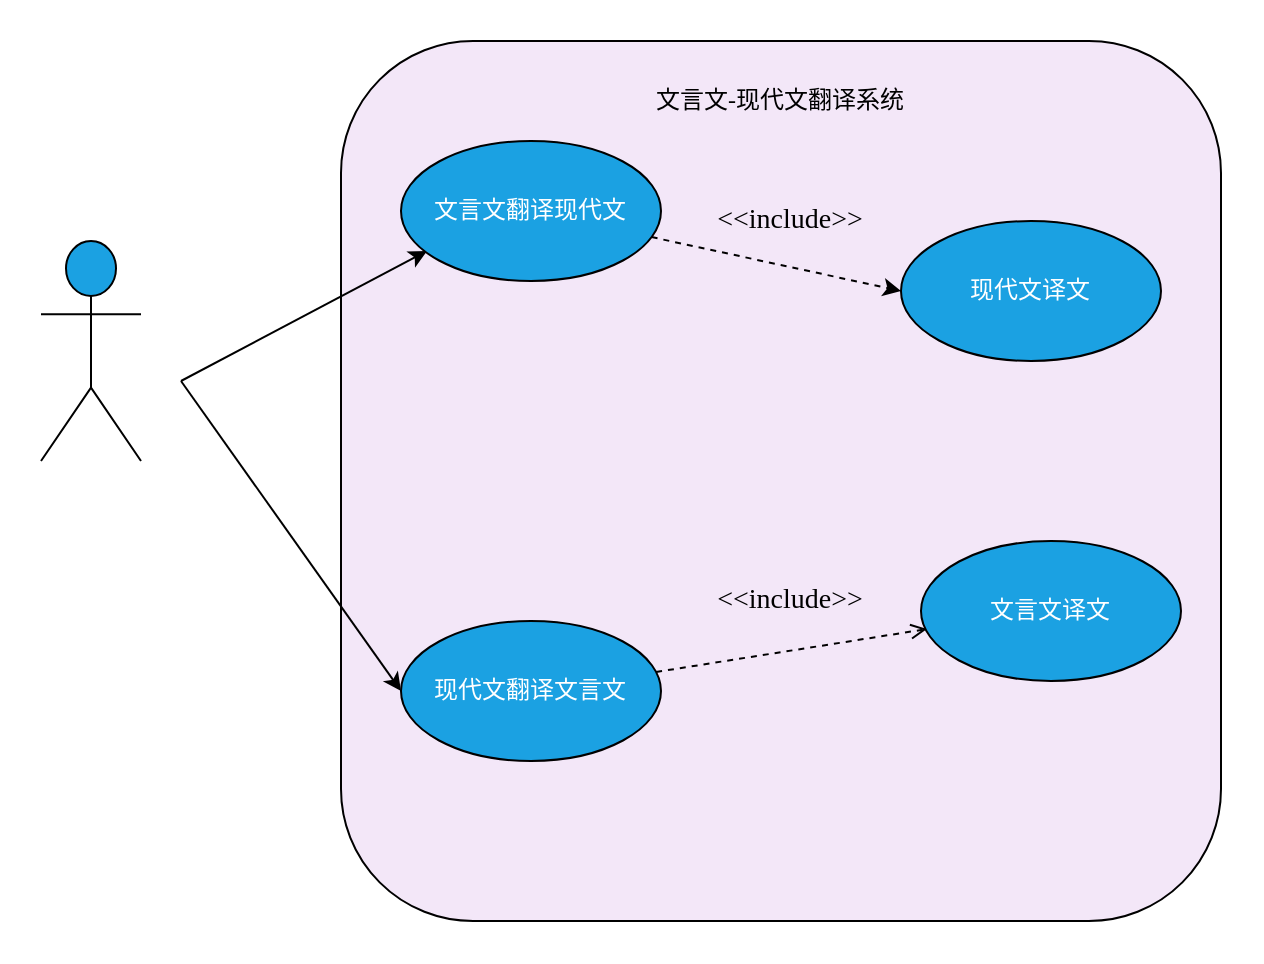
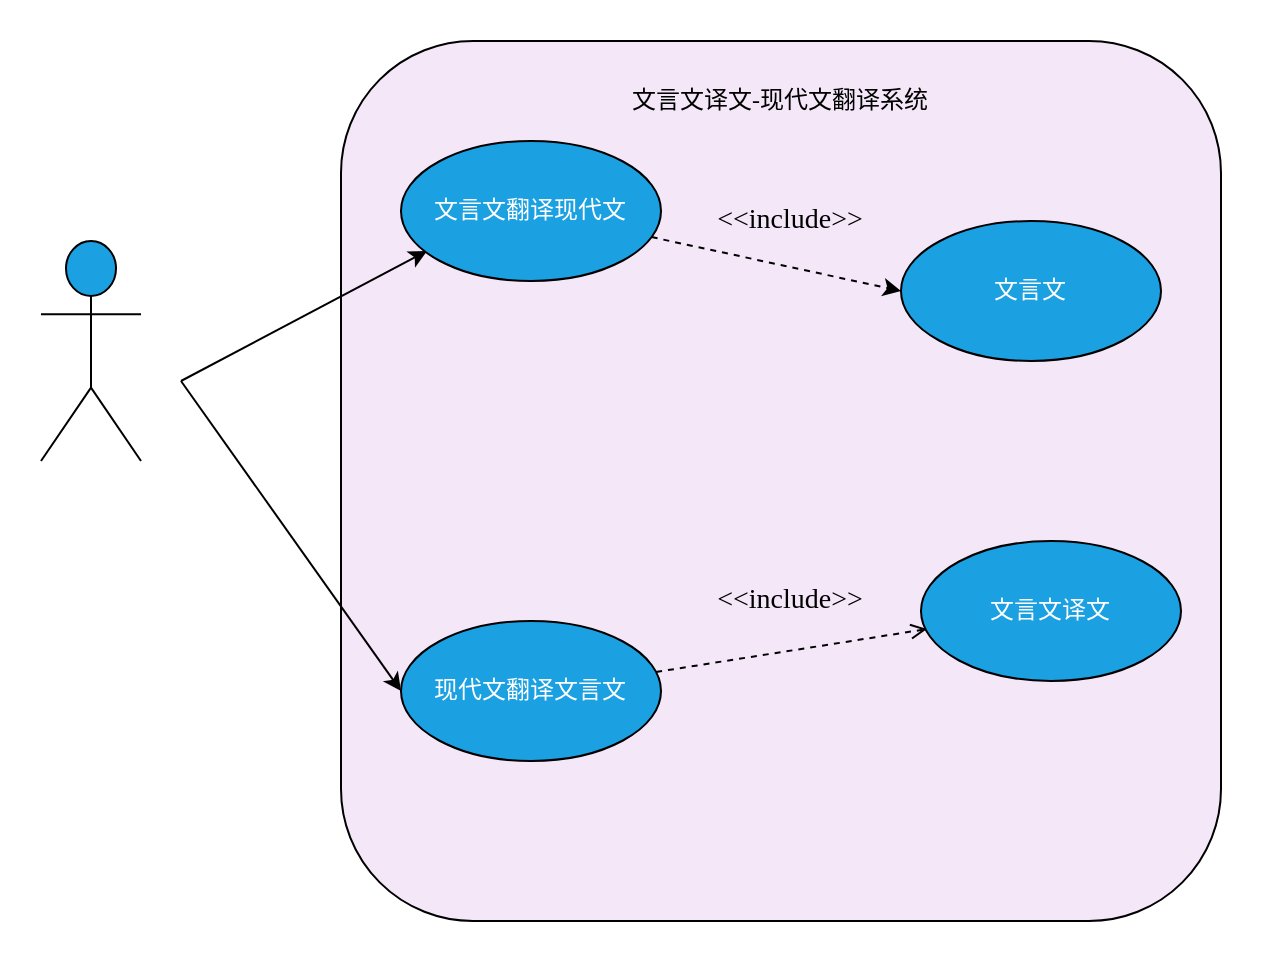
(781, 101) -> (781, 101)
(1031, 291) -> (1031, 291)
